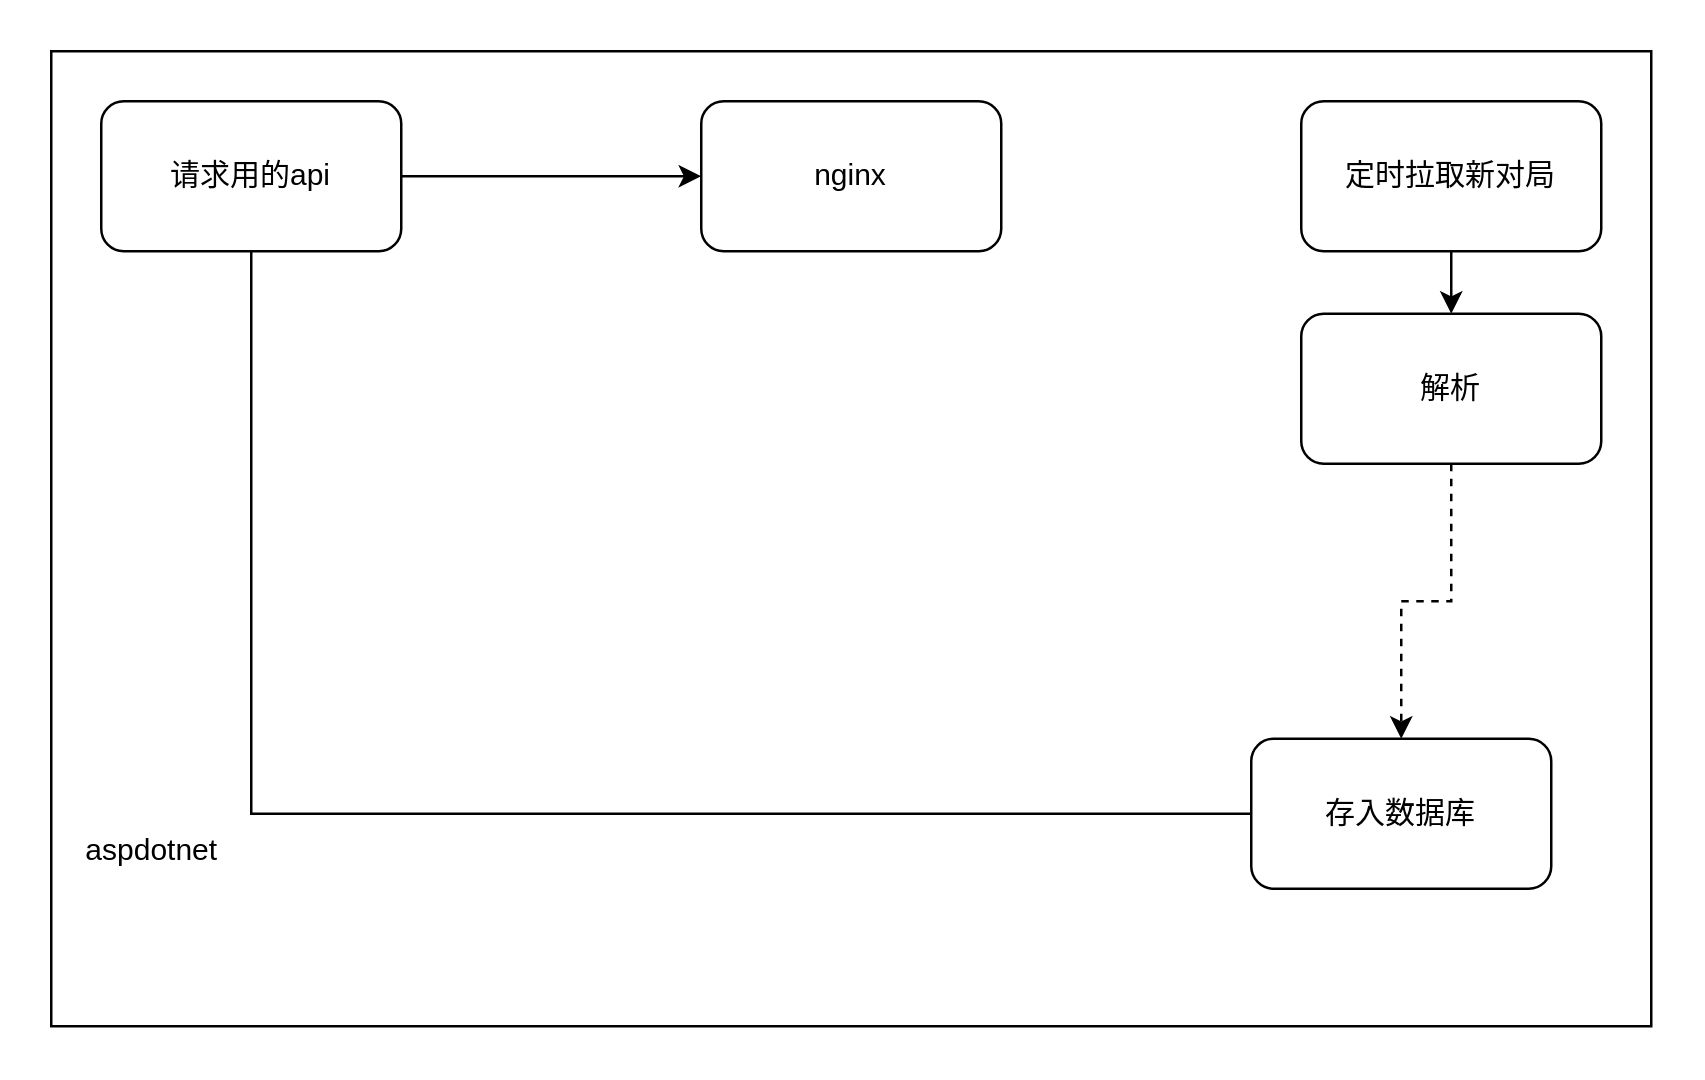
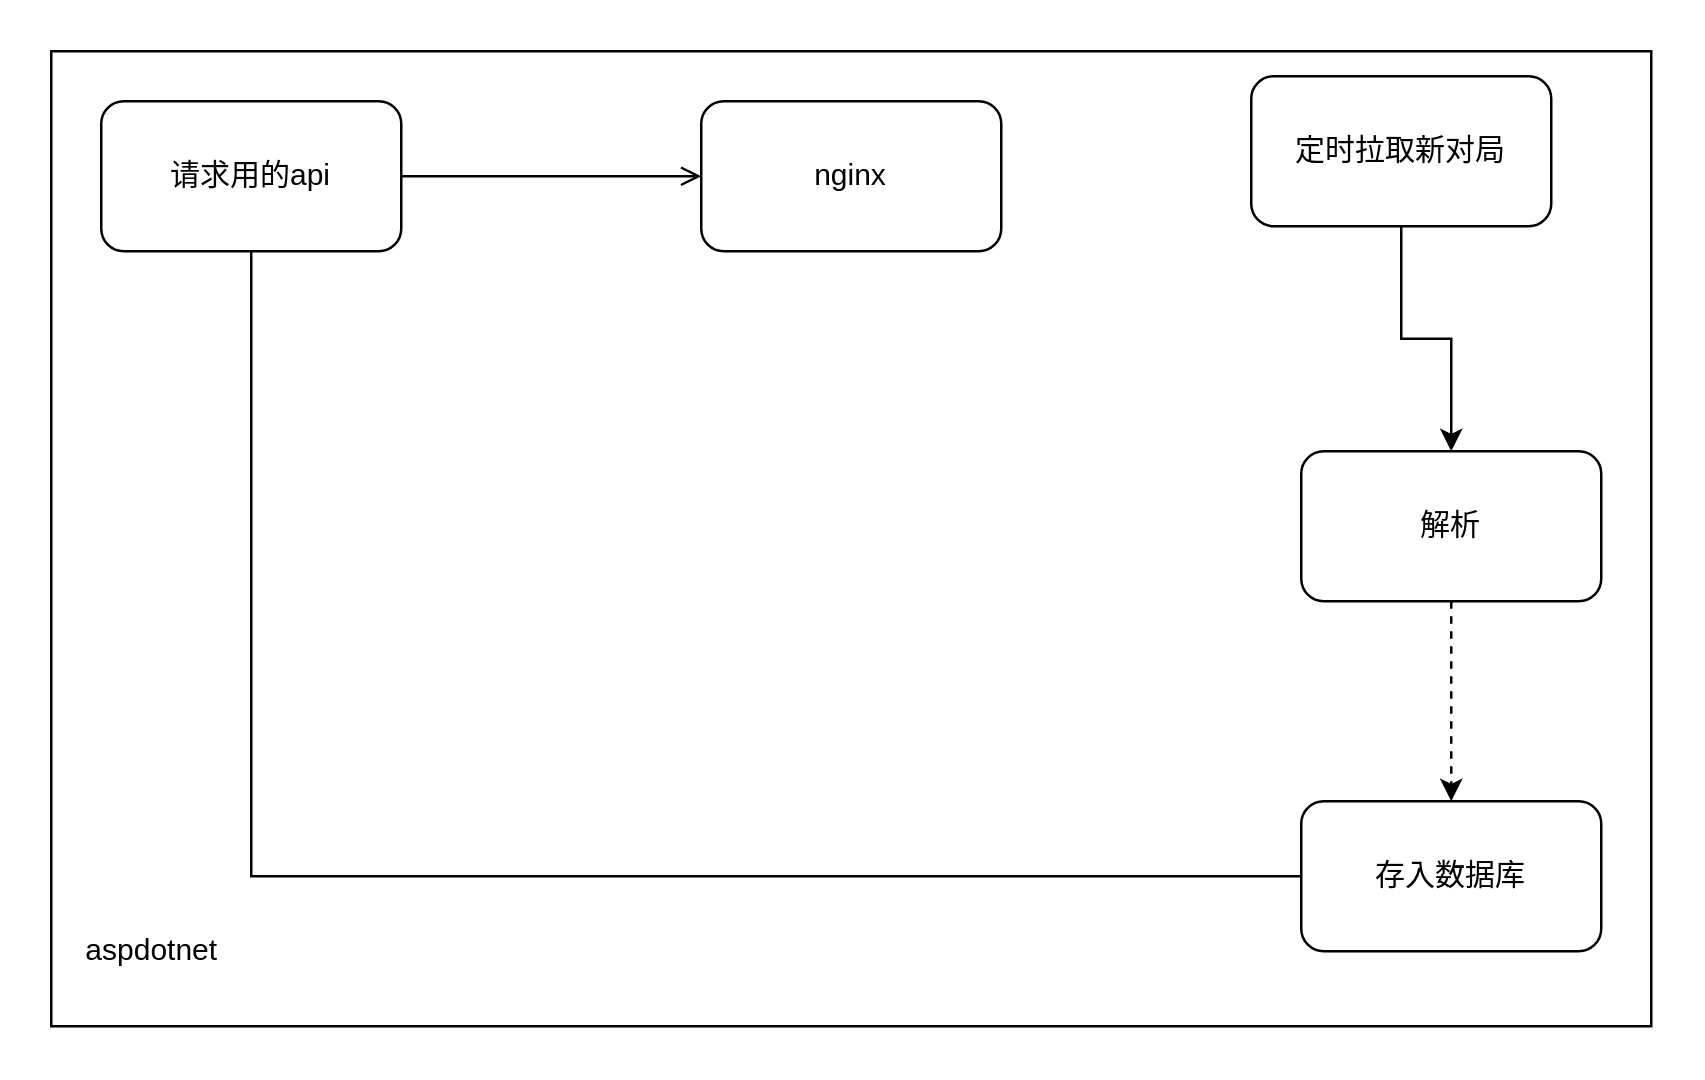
(683, 176) -> (687, 176)
(1451, 176) -> (1401, 151)
(1451, 389) -> (1451, 526)
(1401, 814) -> (1451, 876)
(151, 851) -> (151, 951)
